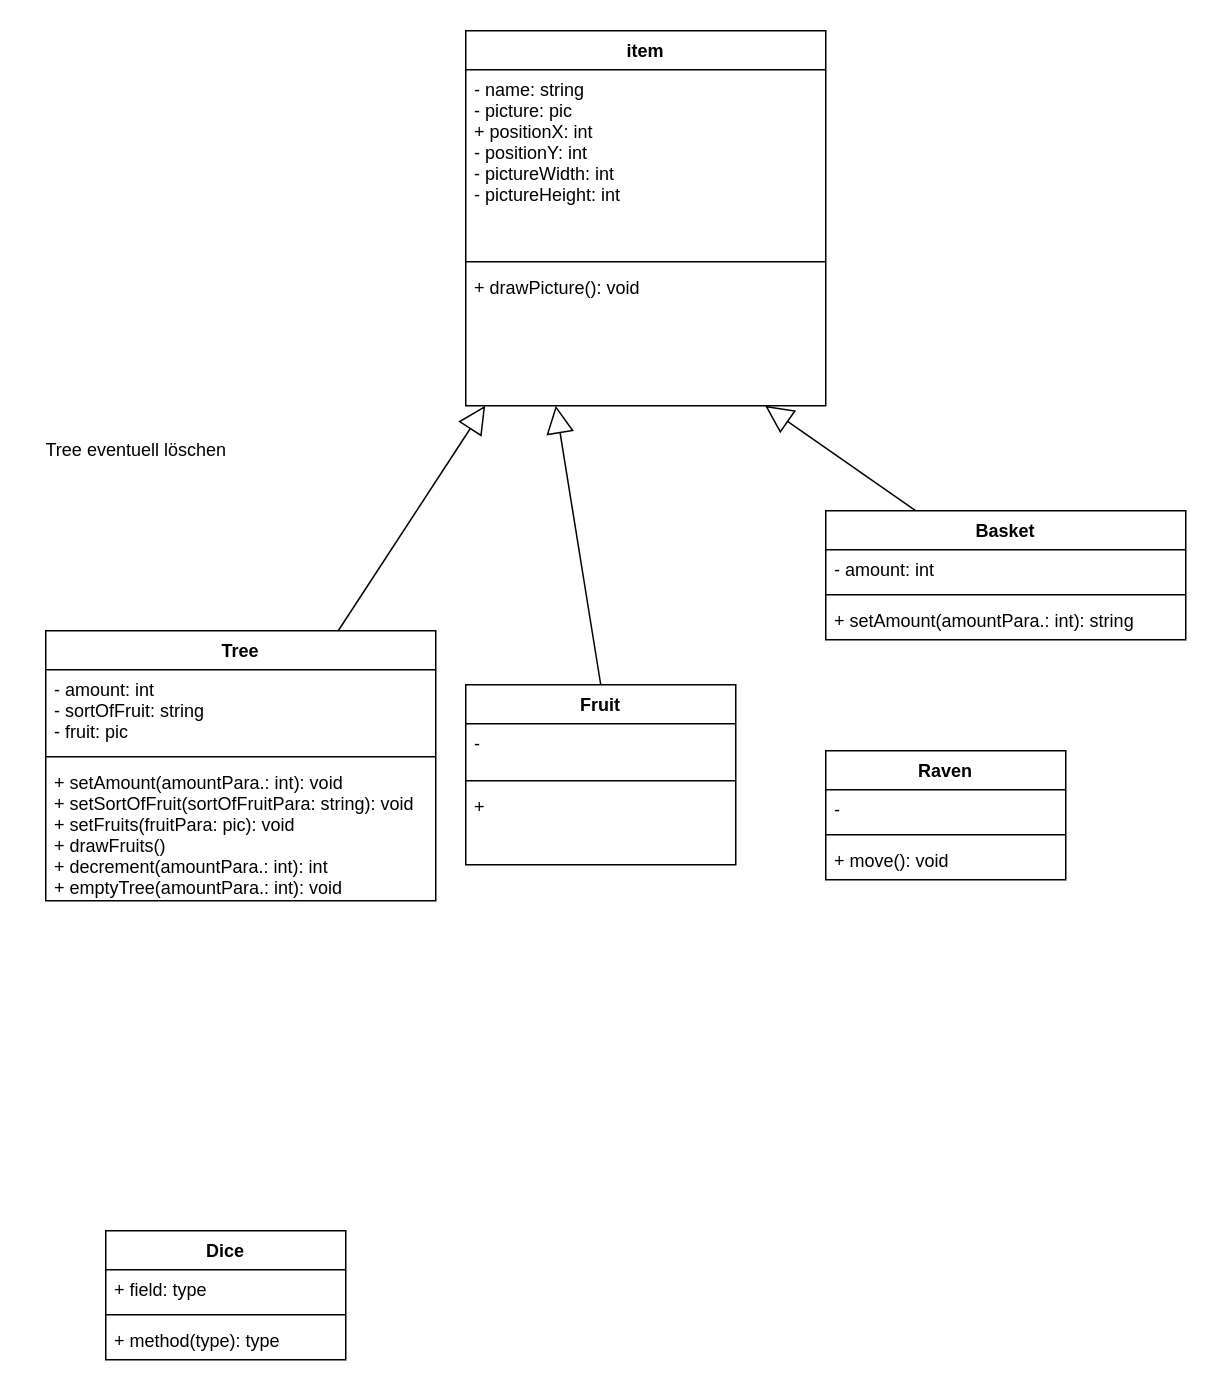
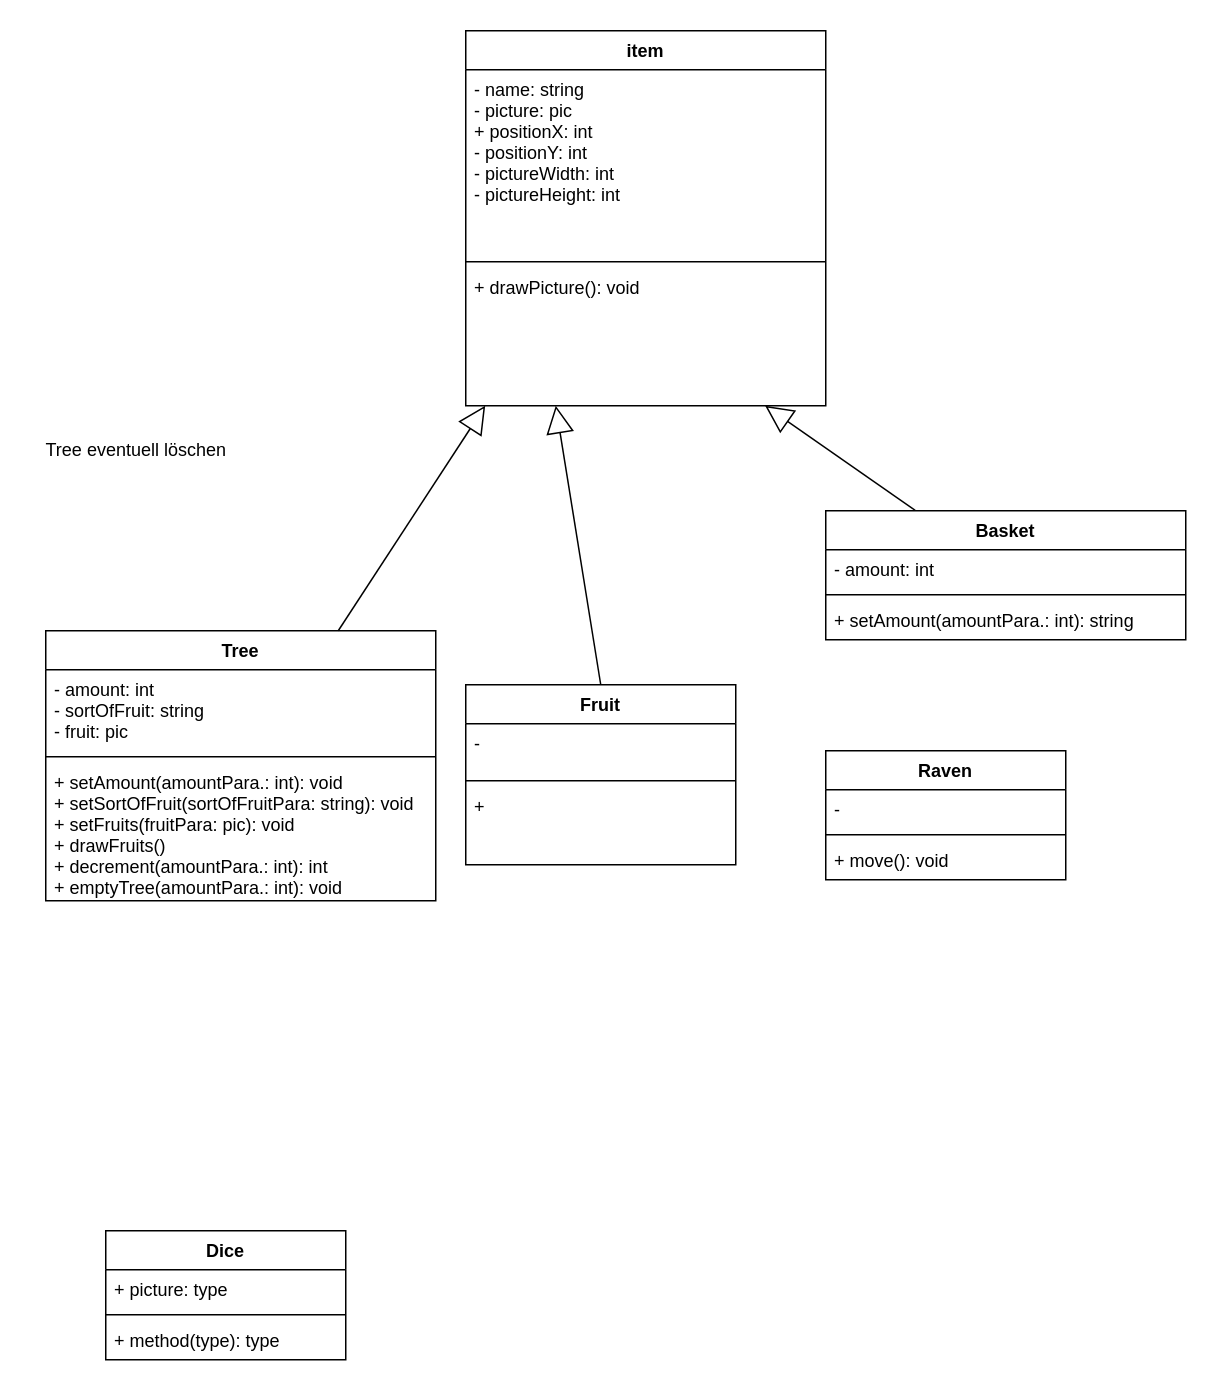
(168, 1290) -> (180, 1290)
